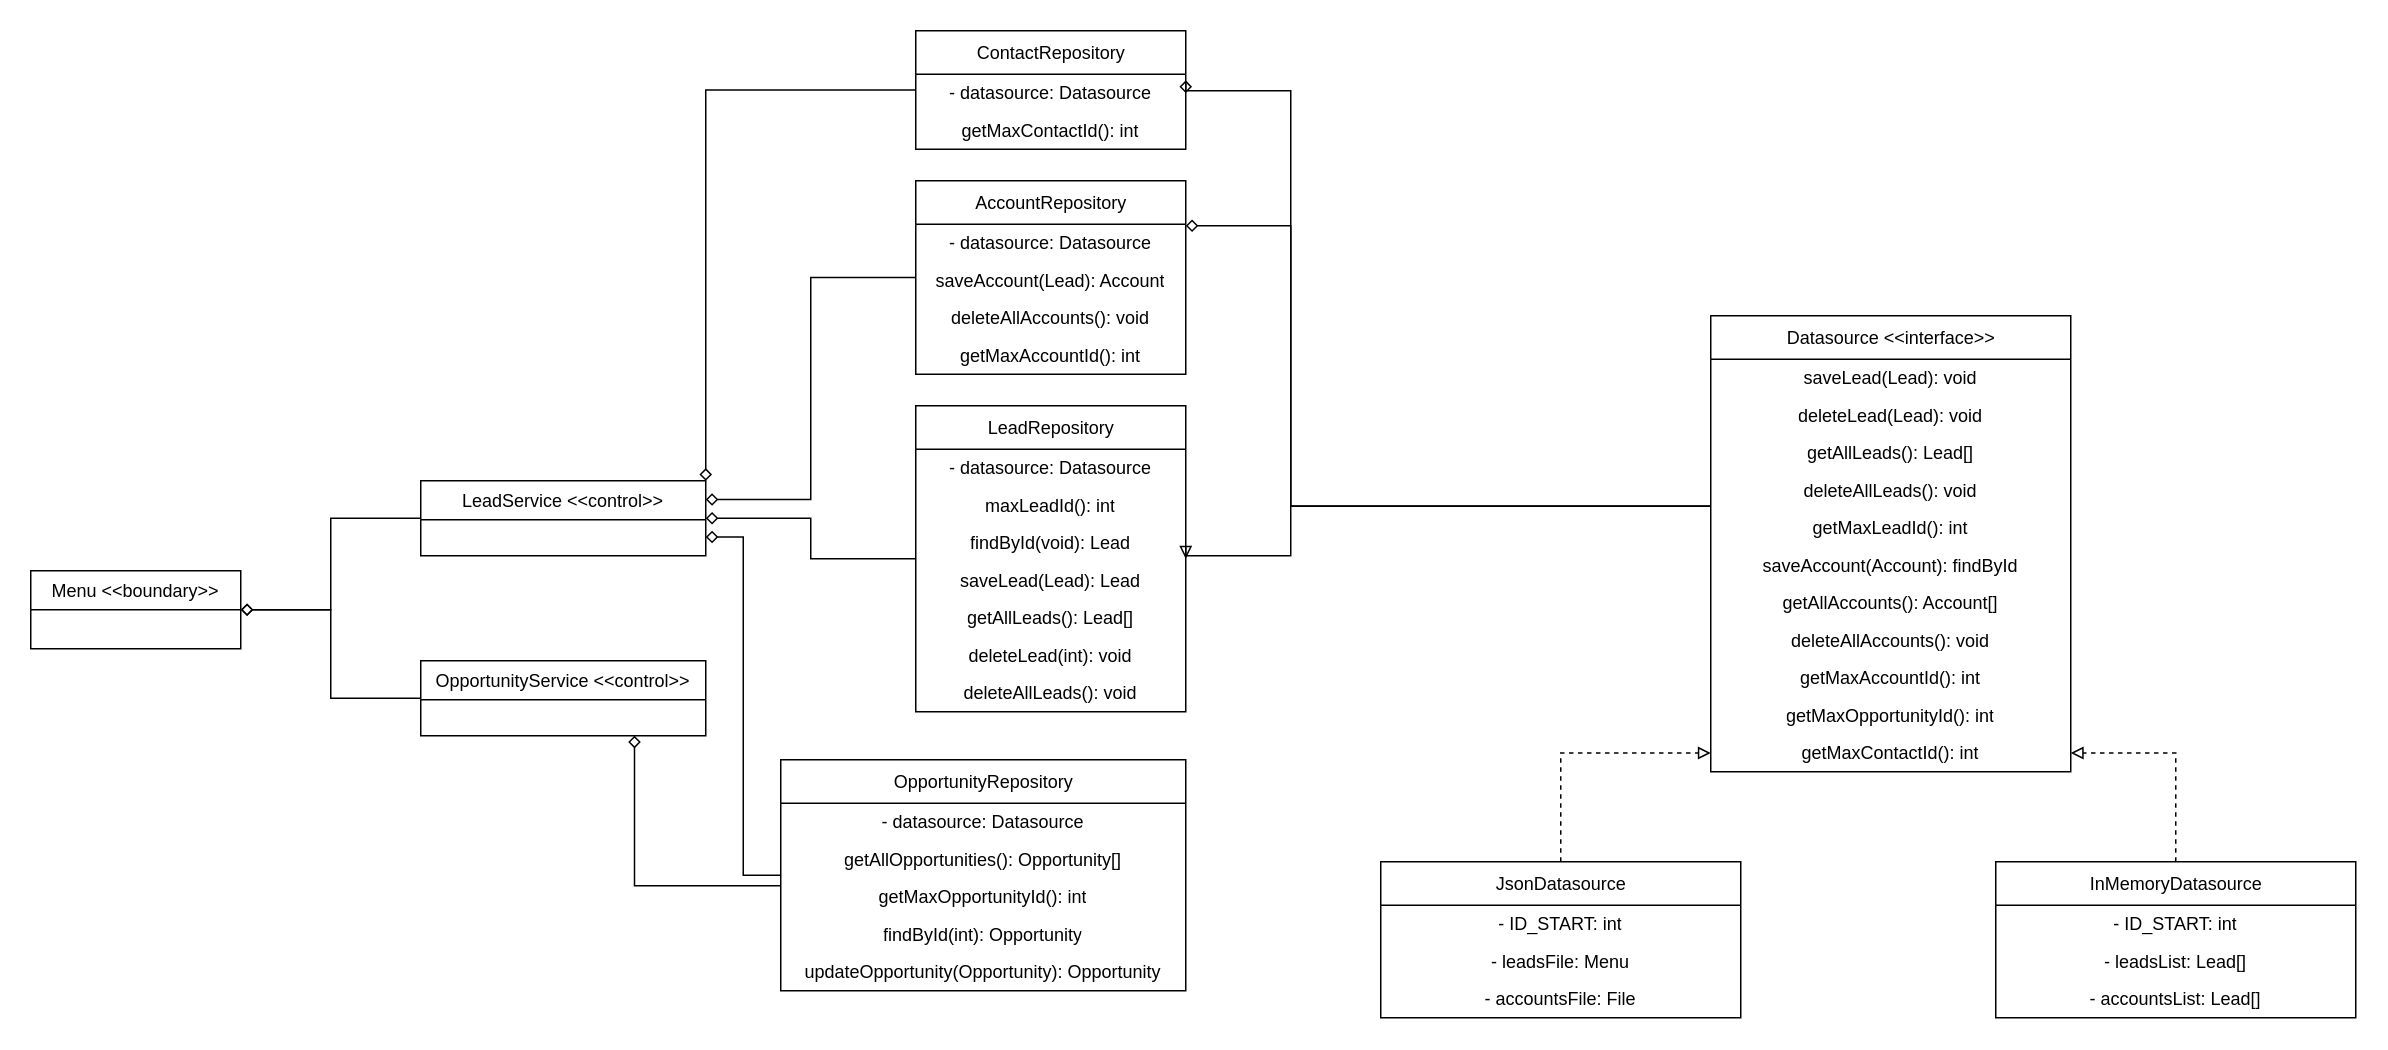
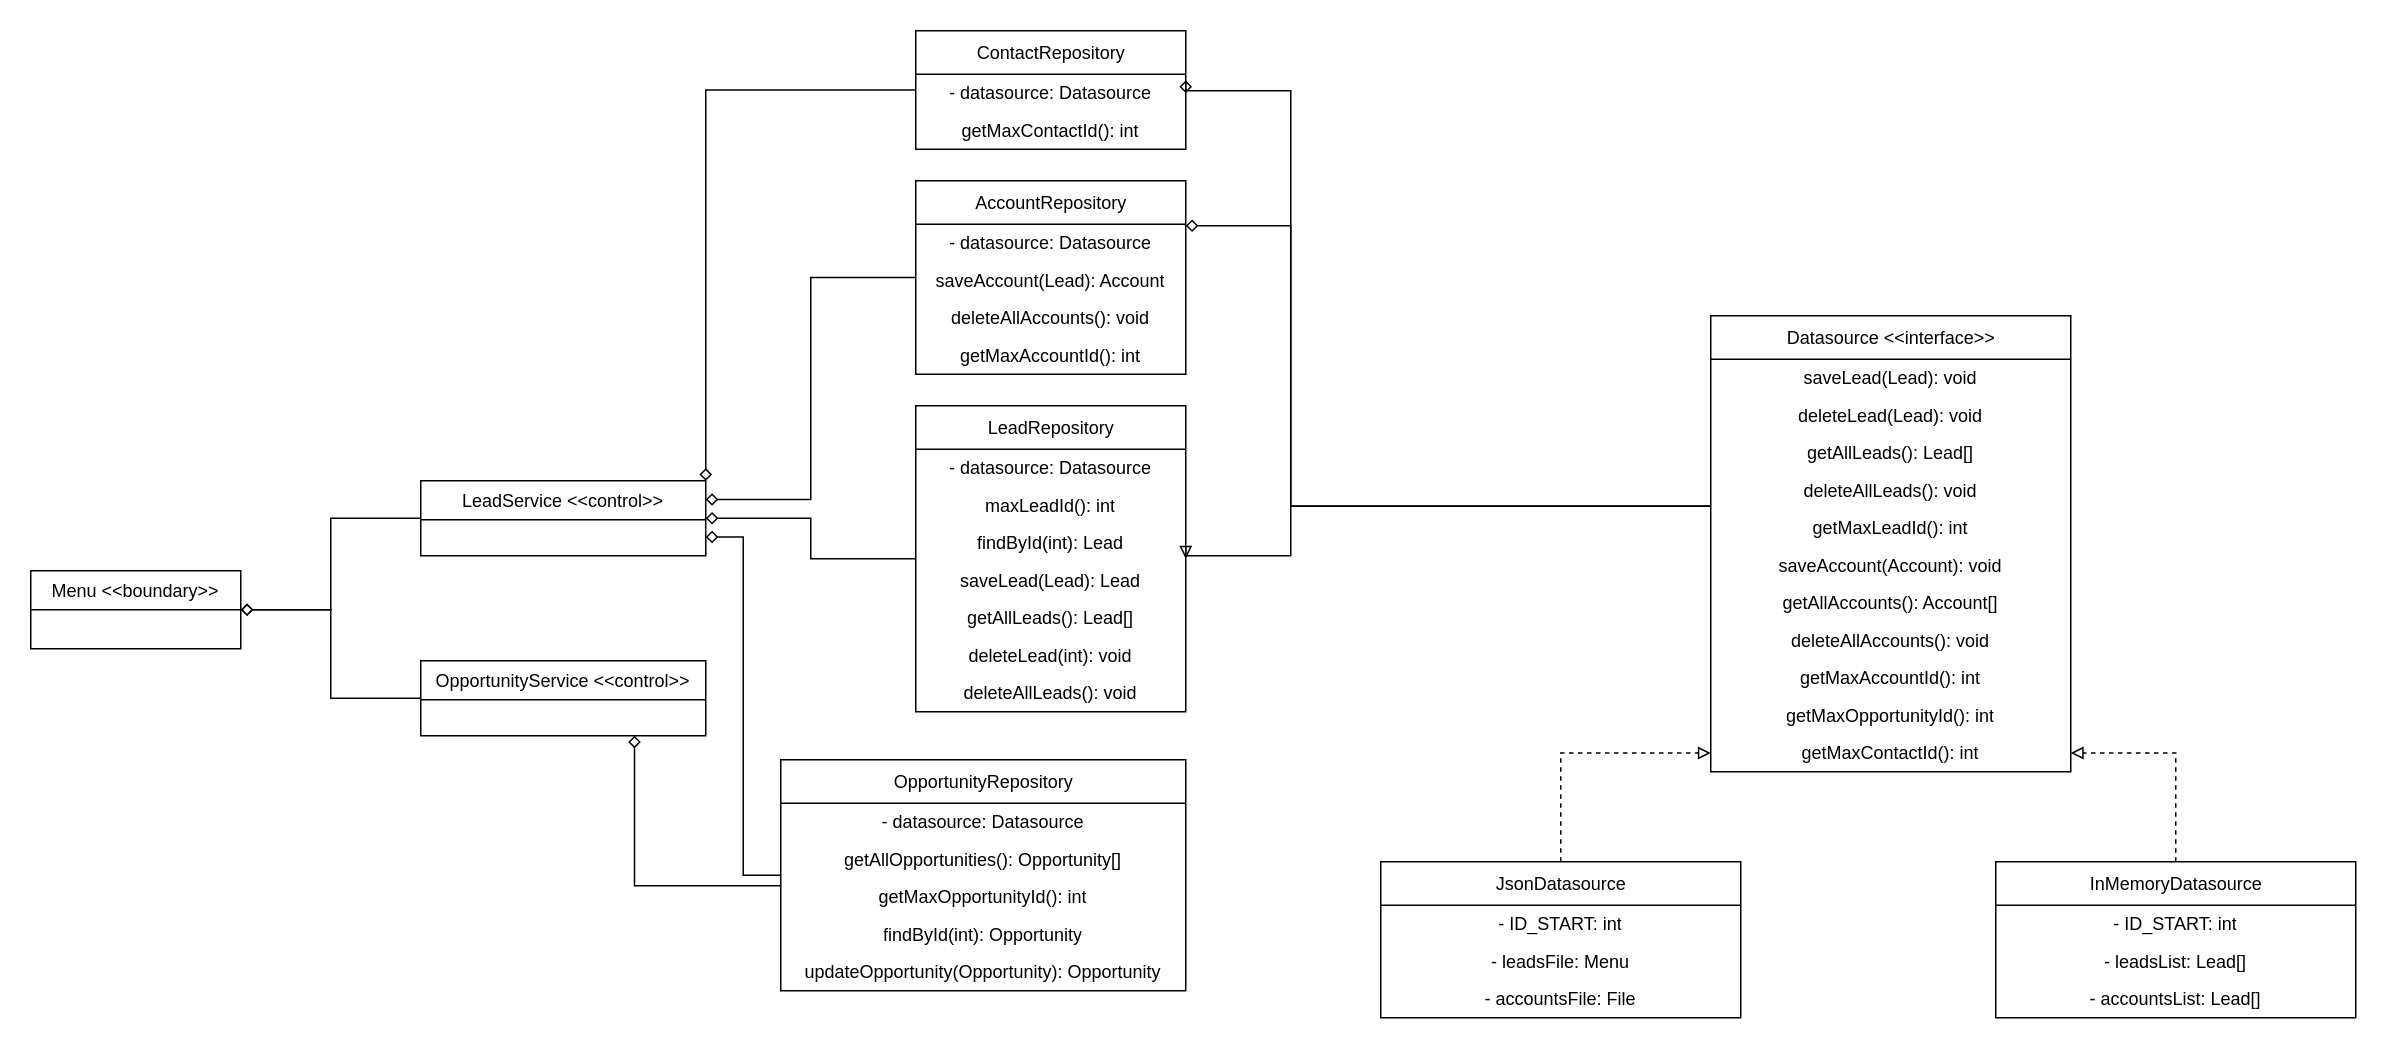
(1051, 544) -> (1051, 544)
(1891, 566) -> (1891, 566)
